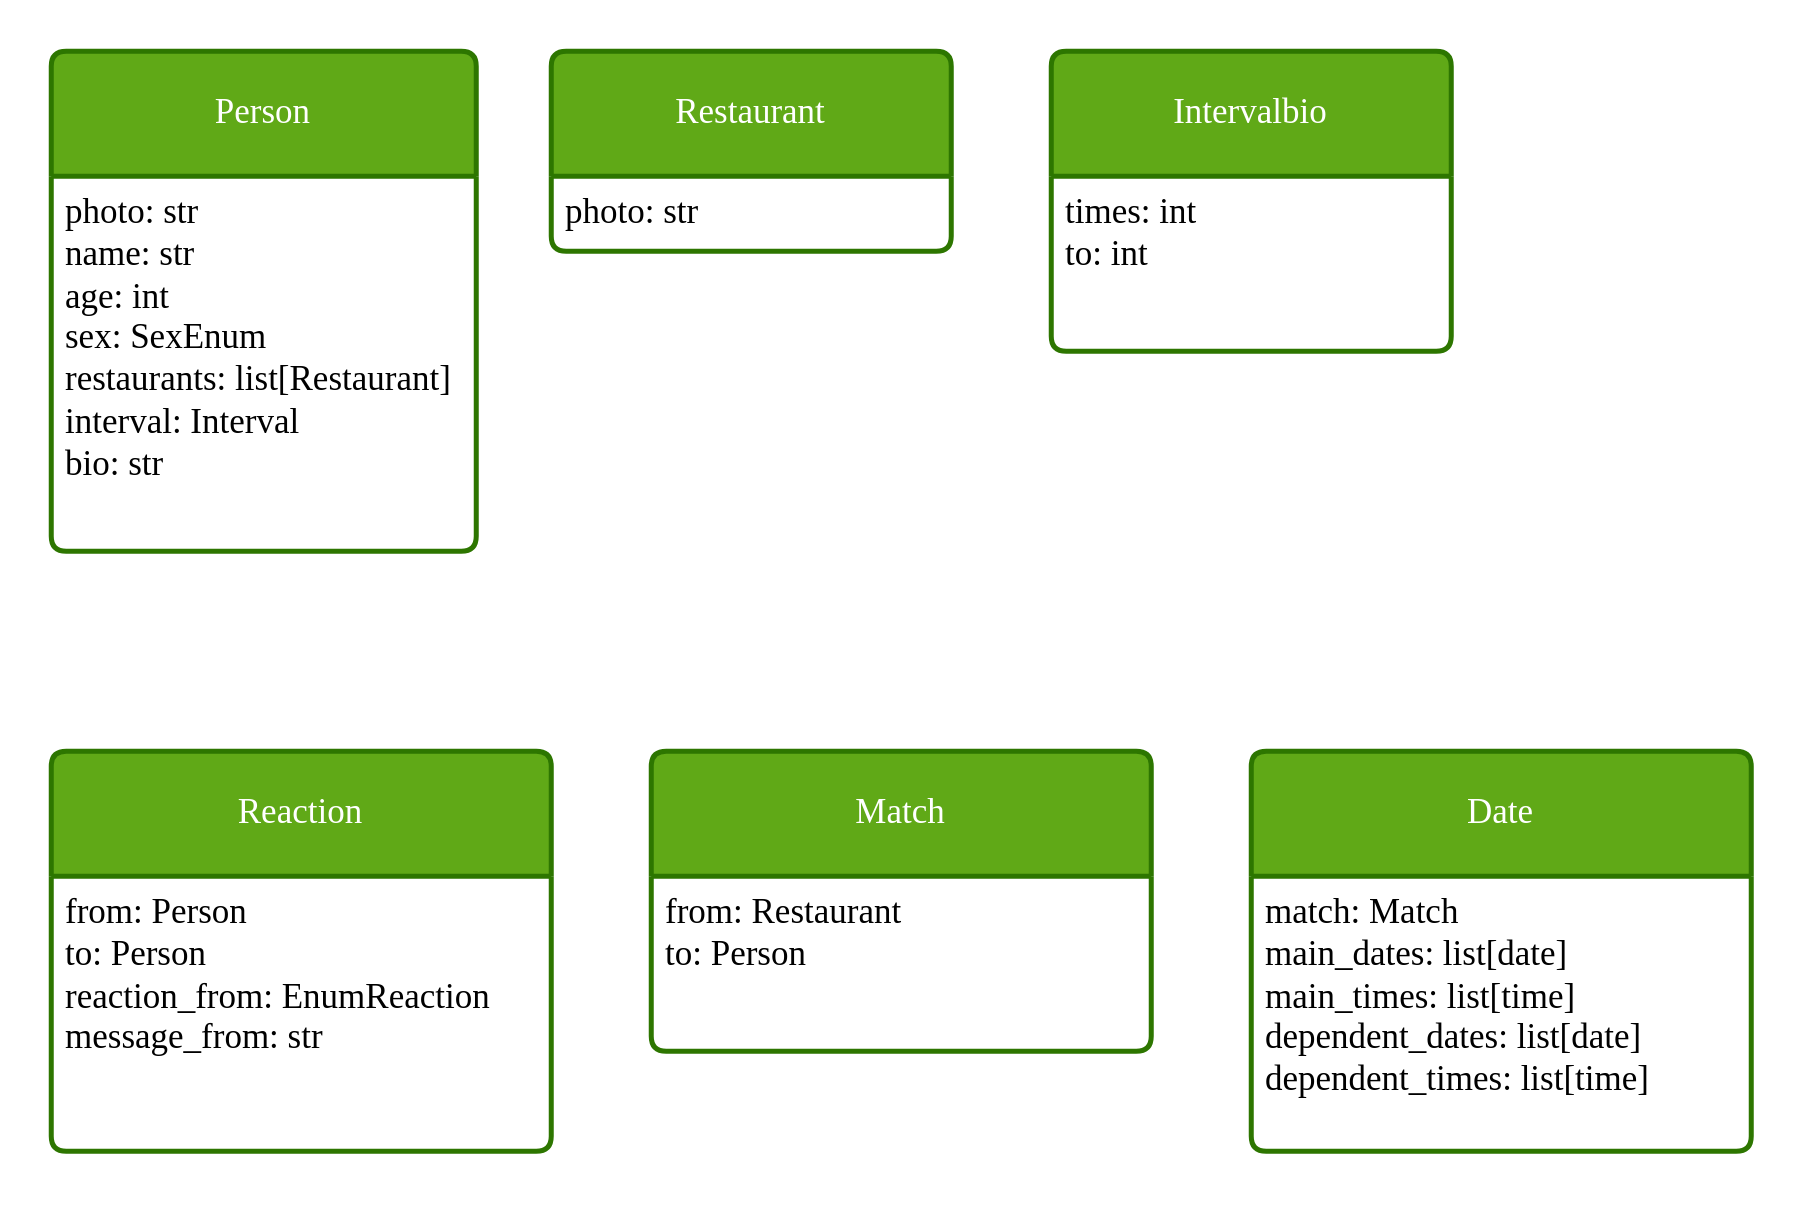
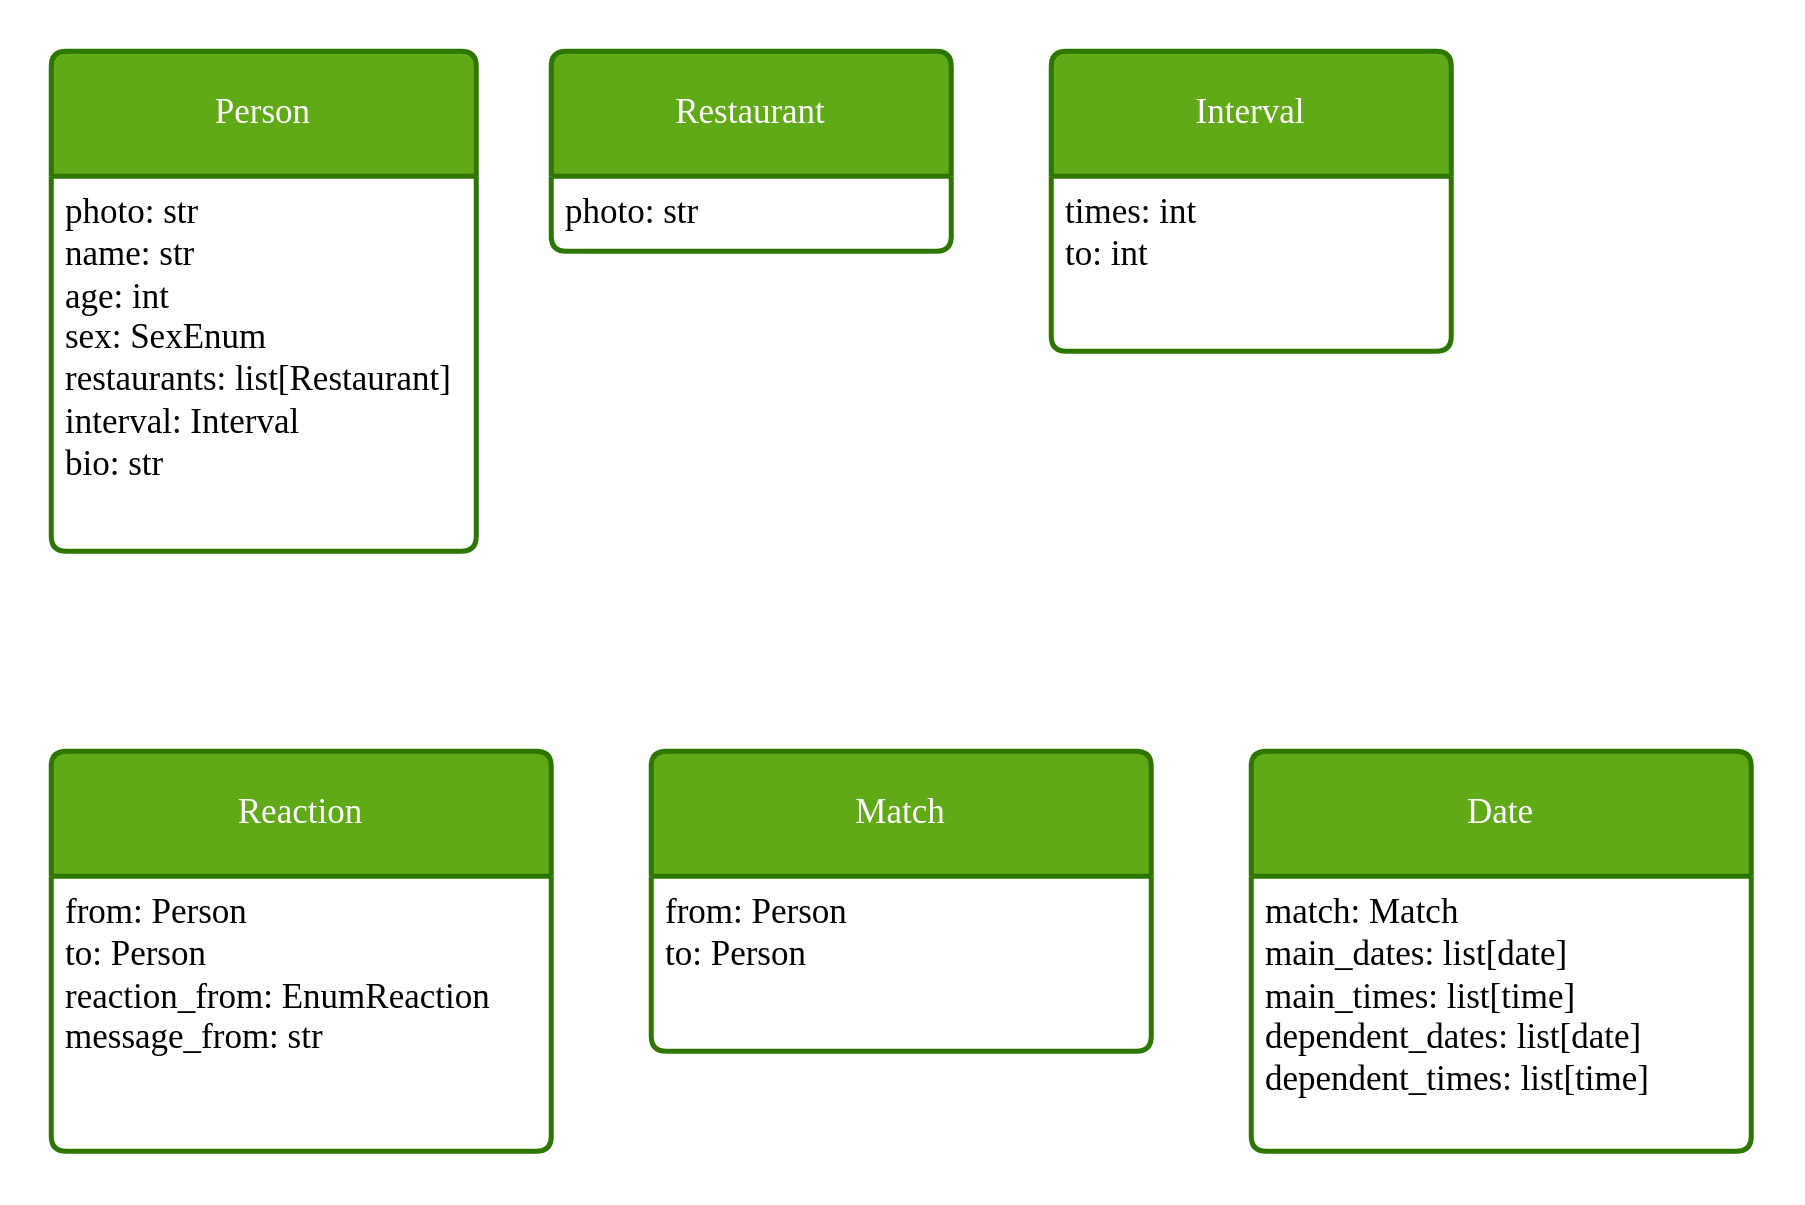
(1251, 114) -> (1251, 114)
(814, 936) -> (775, 936)
